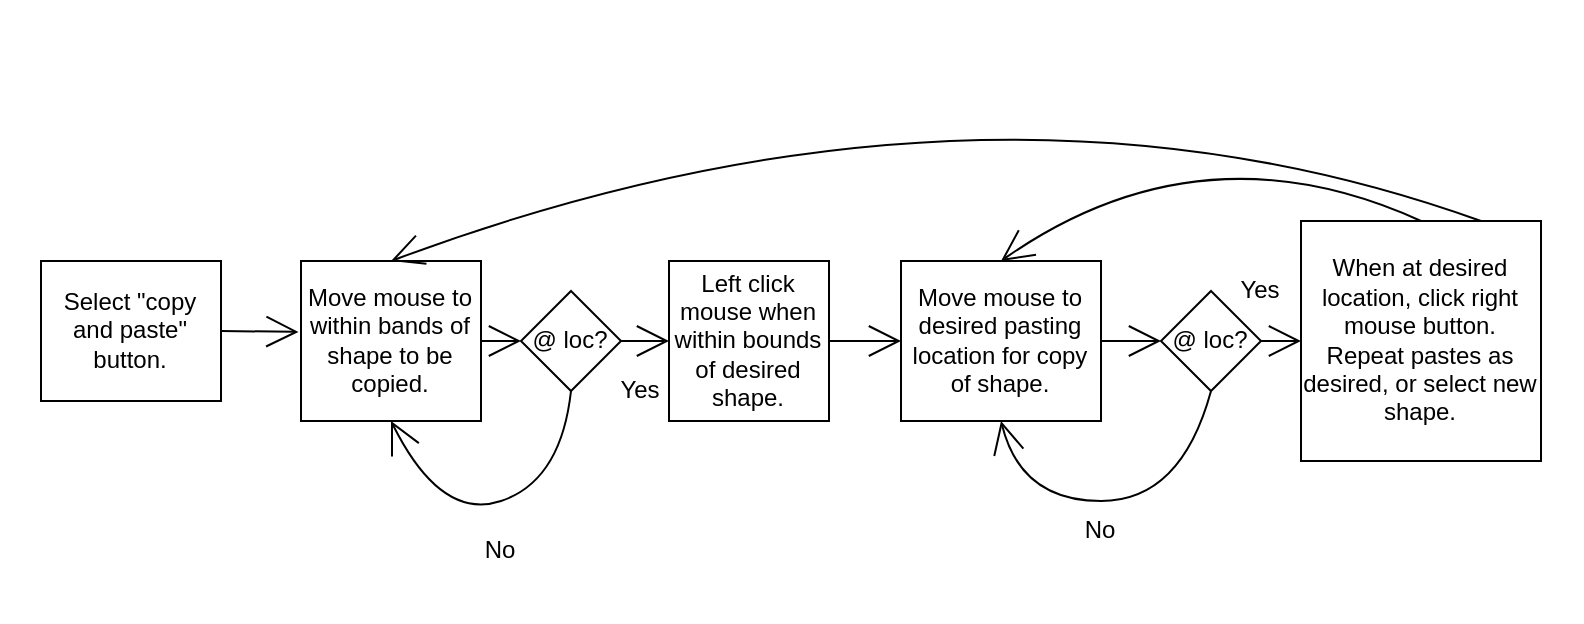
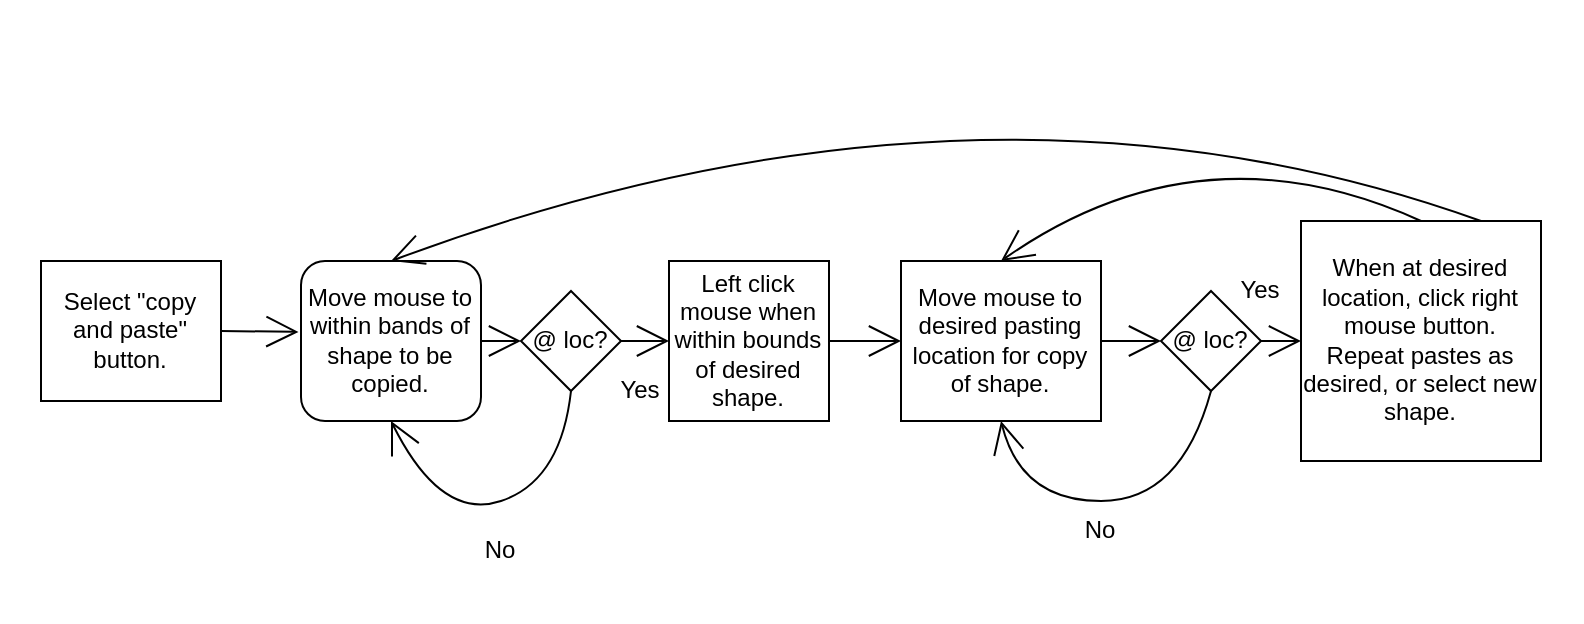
(391, 341) -> (391, 341)
